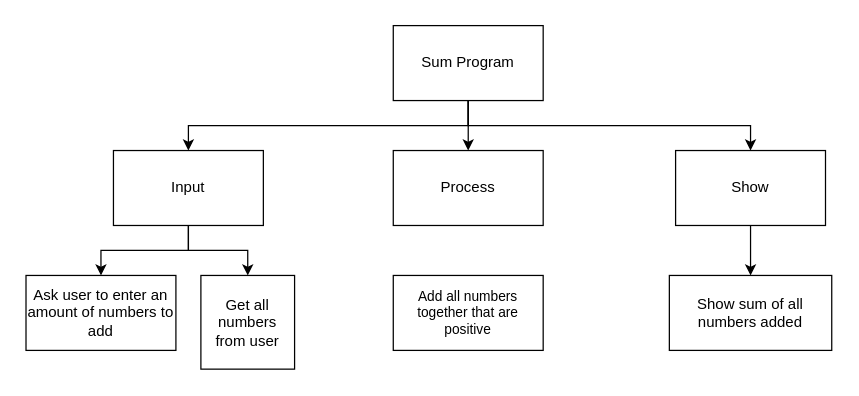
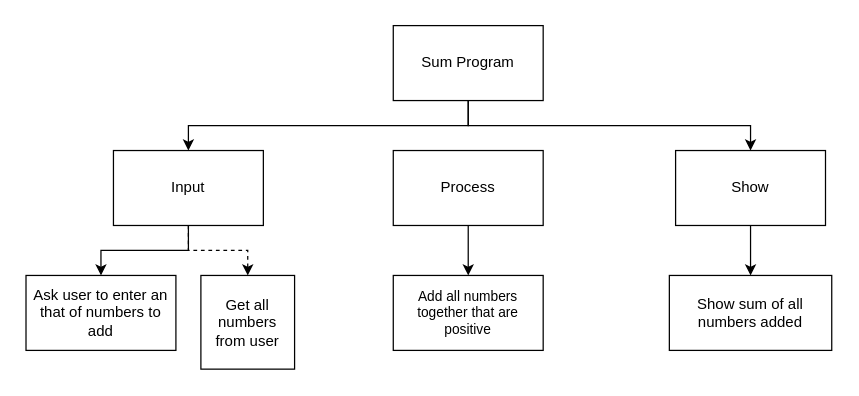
(468, 135) -> none
none -> (468, 247)
(224, 251) -> (224, 251)
(101, 313) -> (101, 313)
